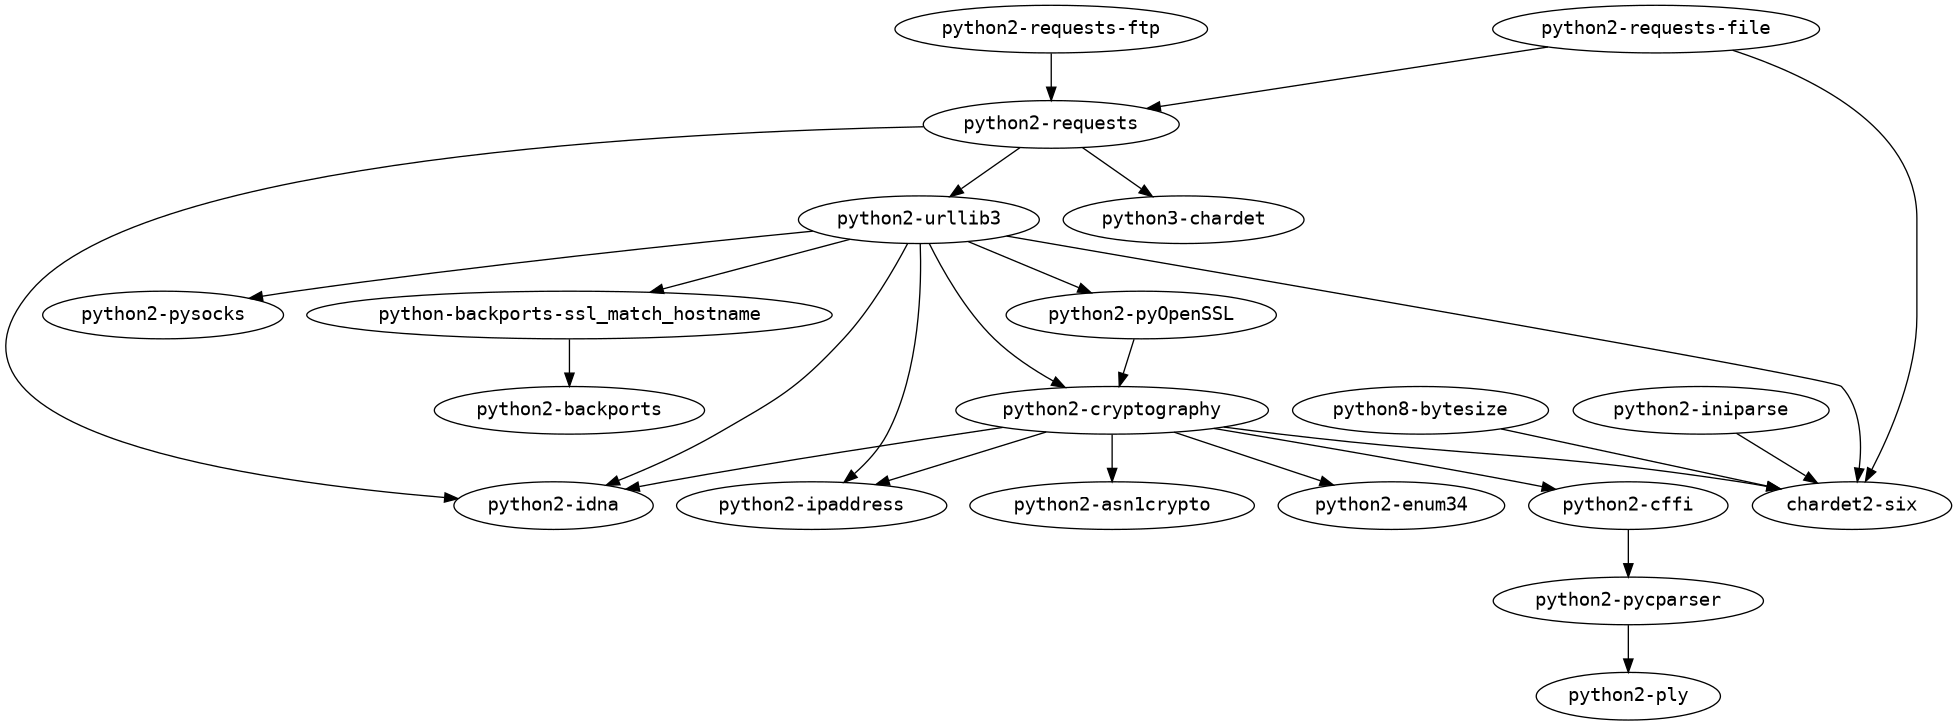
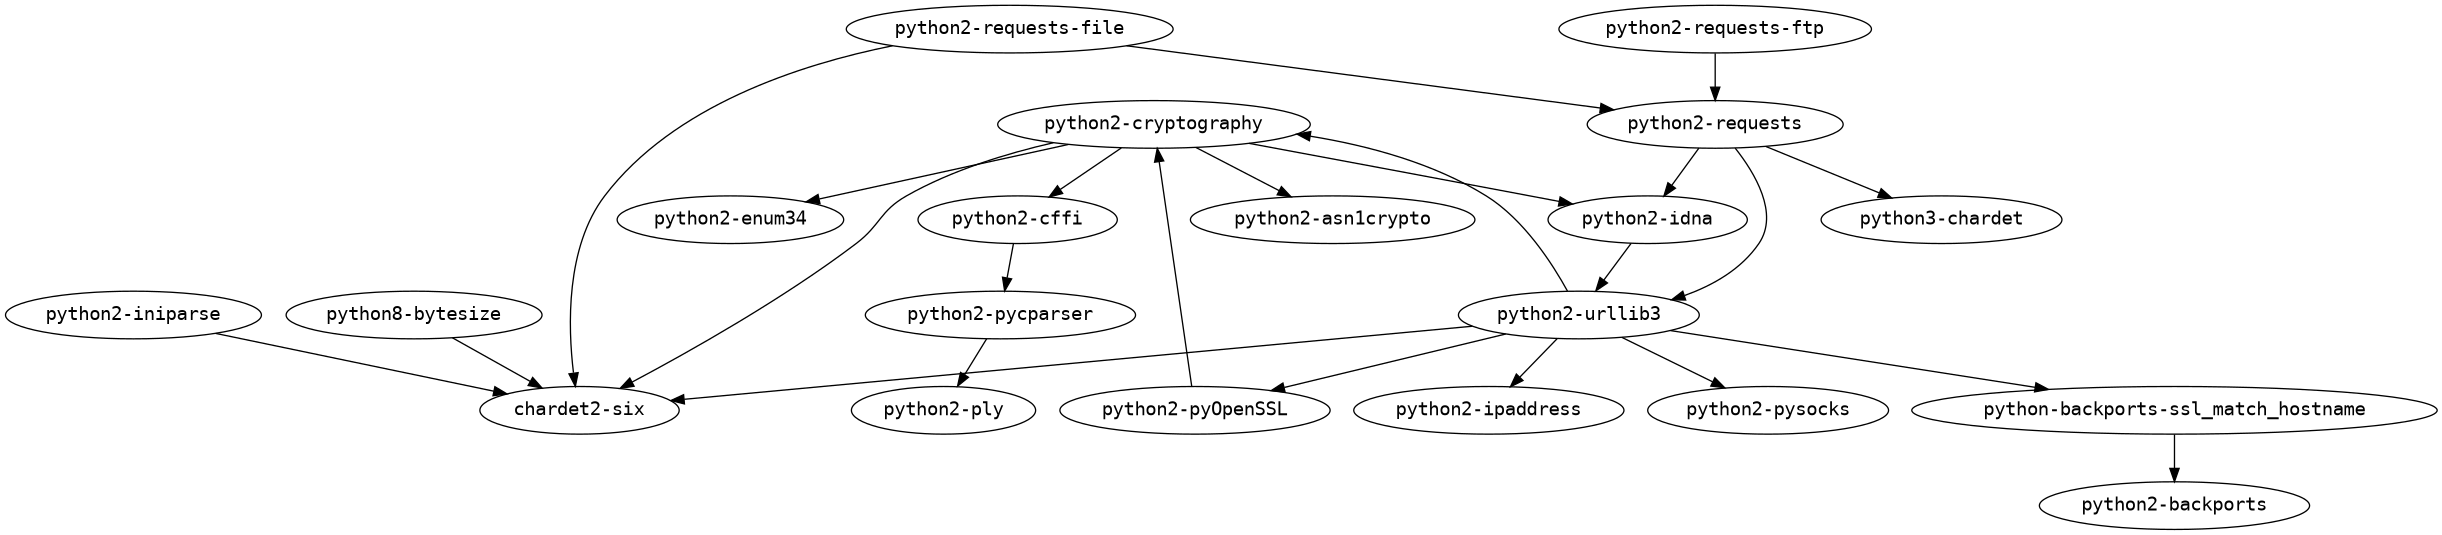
(787, 391) -> (1617, 262)
(967, 456) -> none
